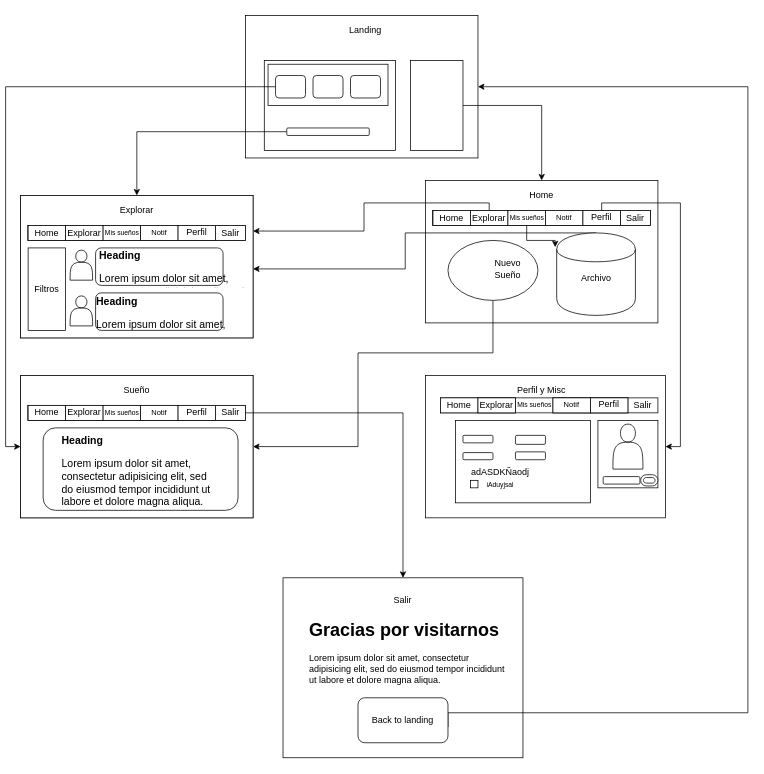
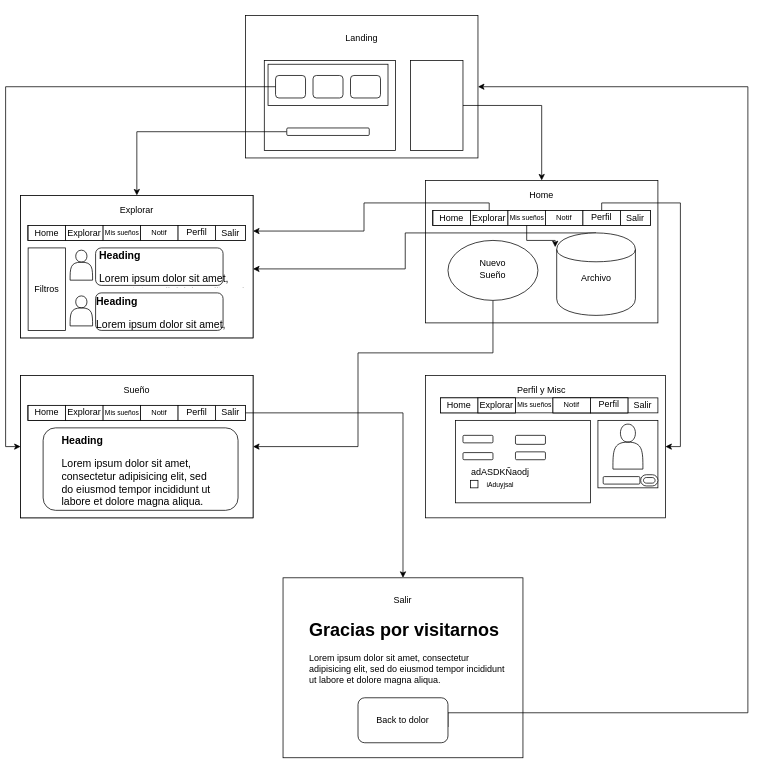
(366, 30) -> (362, 38)
(508, 269) -> (493, 269)
(403, 720) -> (403, 720)
